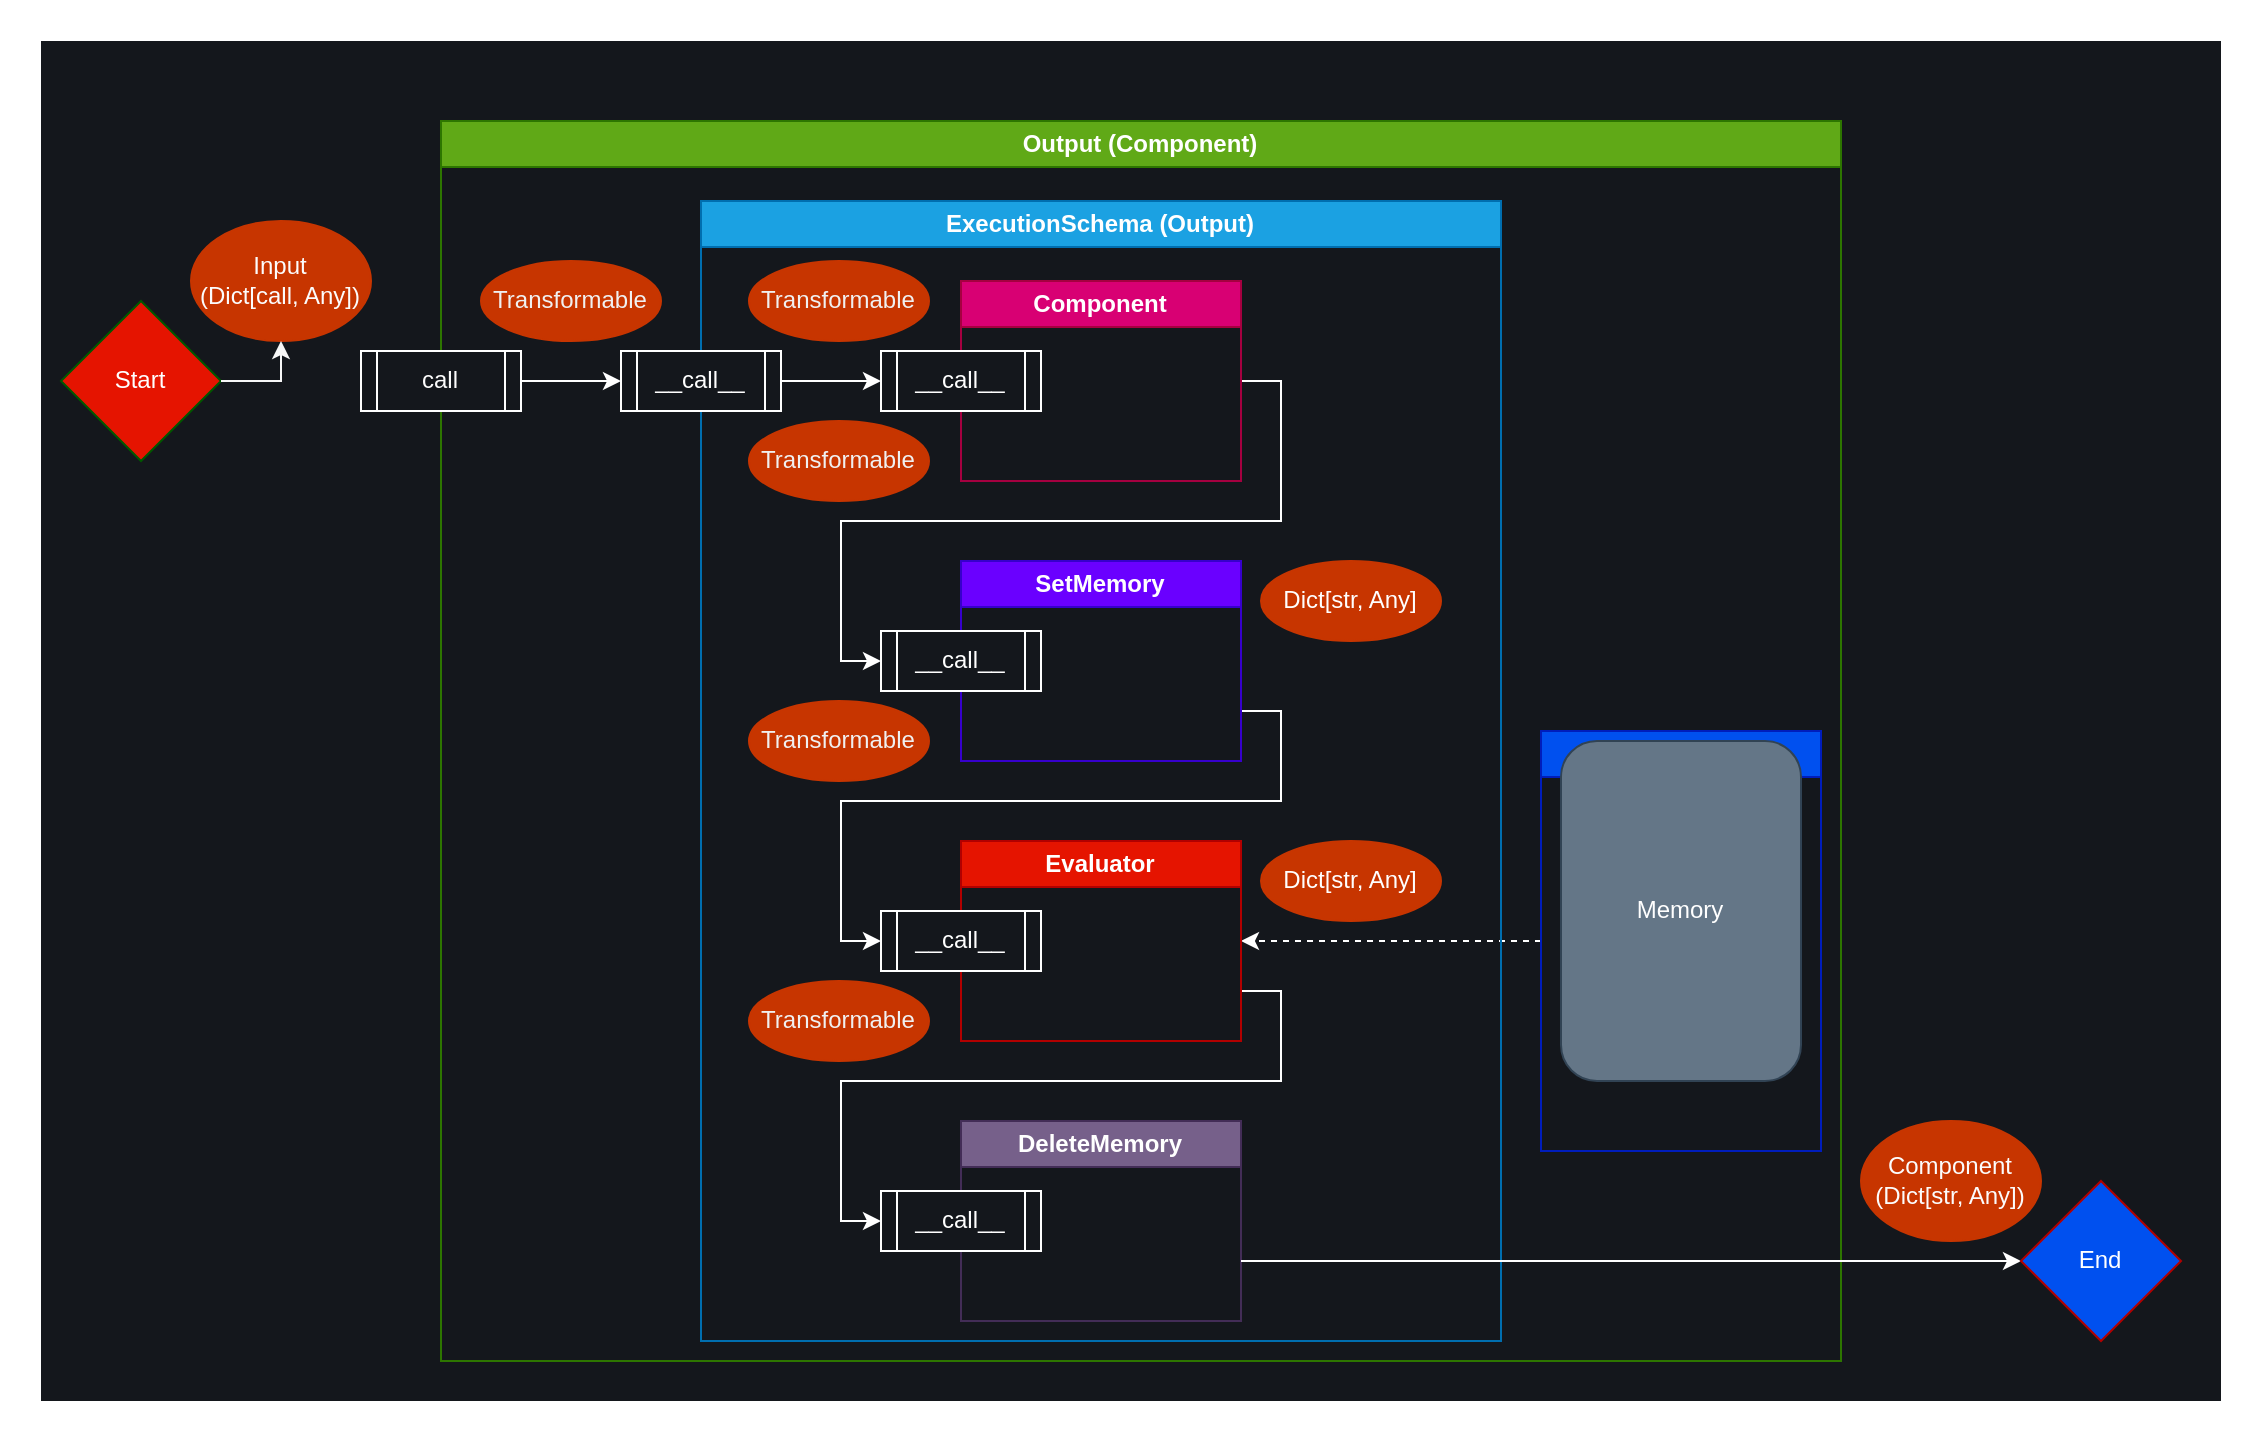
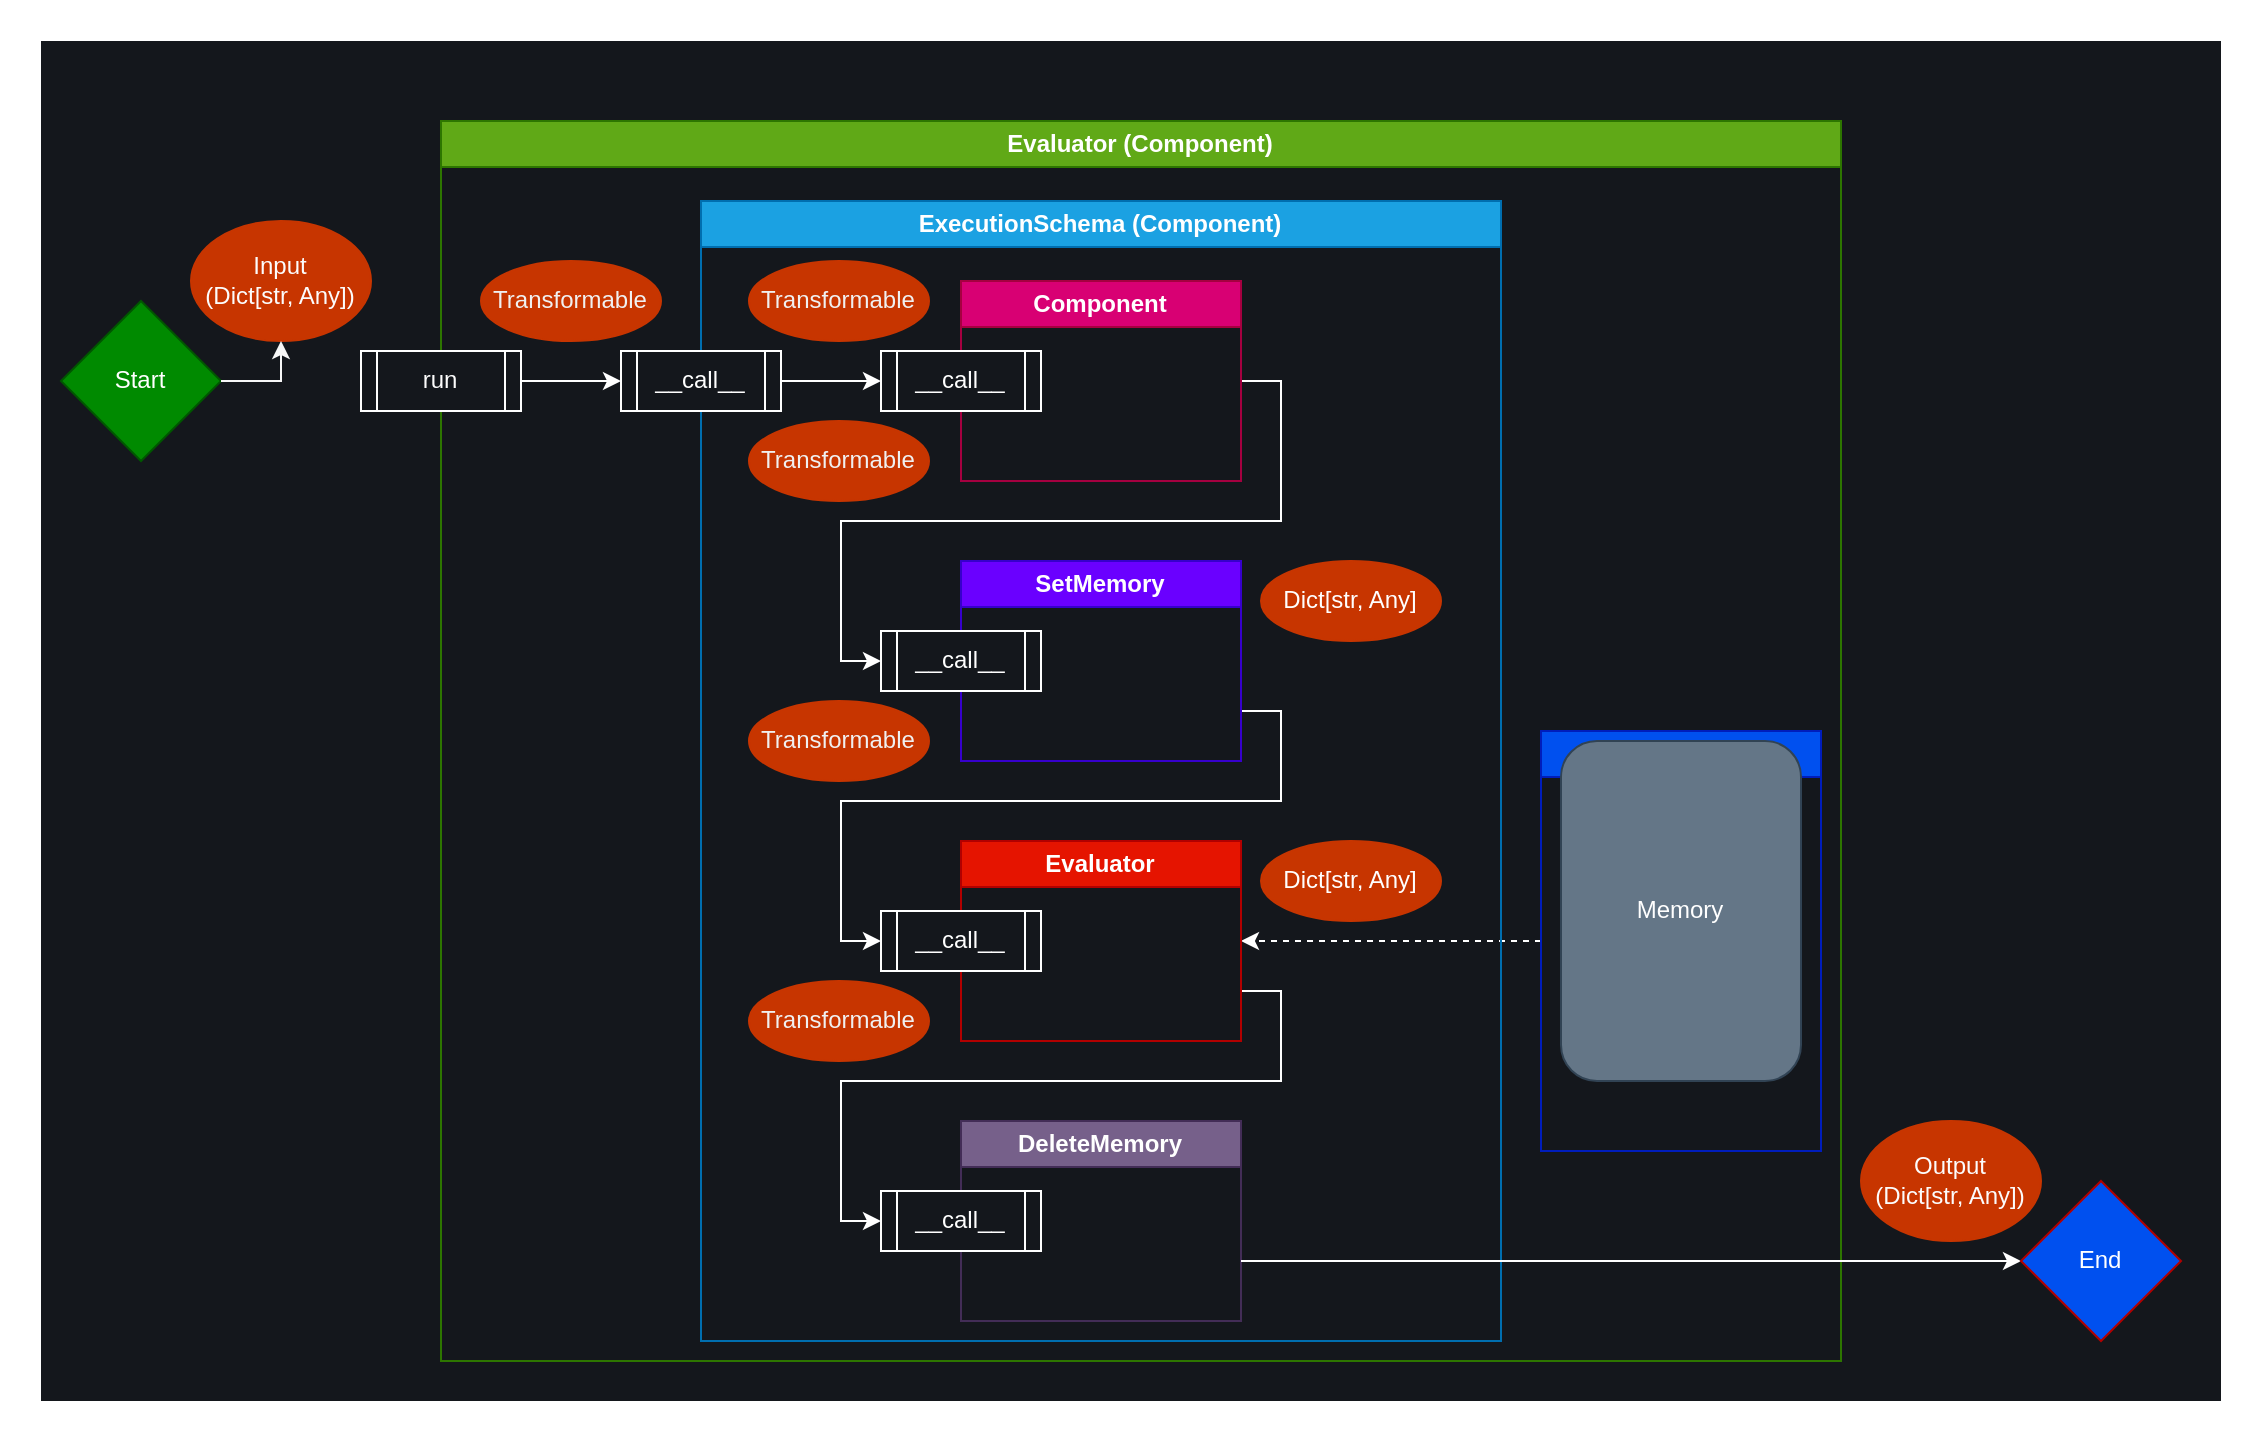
(1141, 145) -> (1141, 145)
(1101, 225) -> (1101, 225)
(281, 281) -> (281, 281)
(141, 381) -> (141, 381)
(441, 381) -> (441, 381)
(1951, 1181) -> (1951, 1181)
